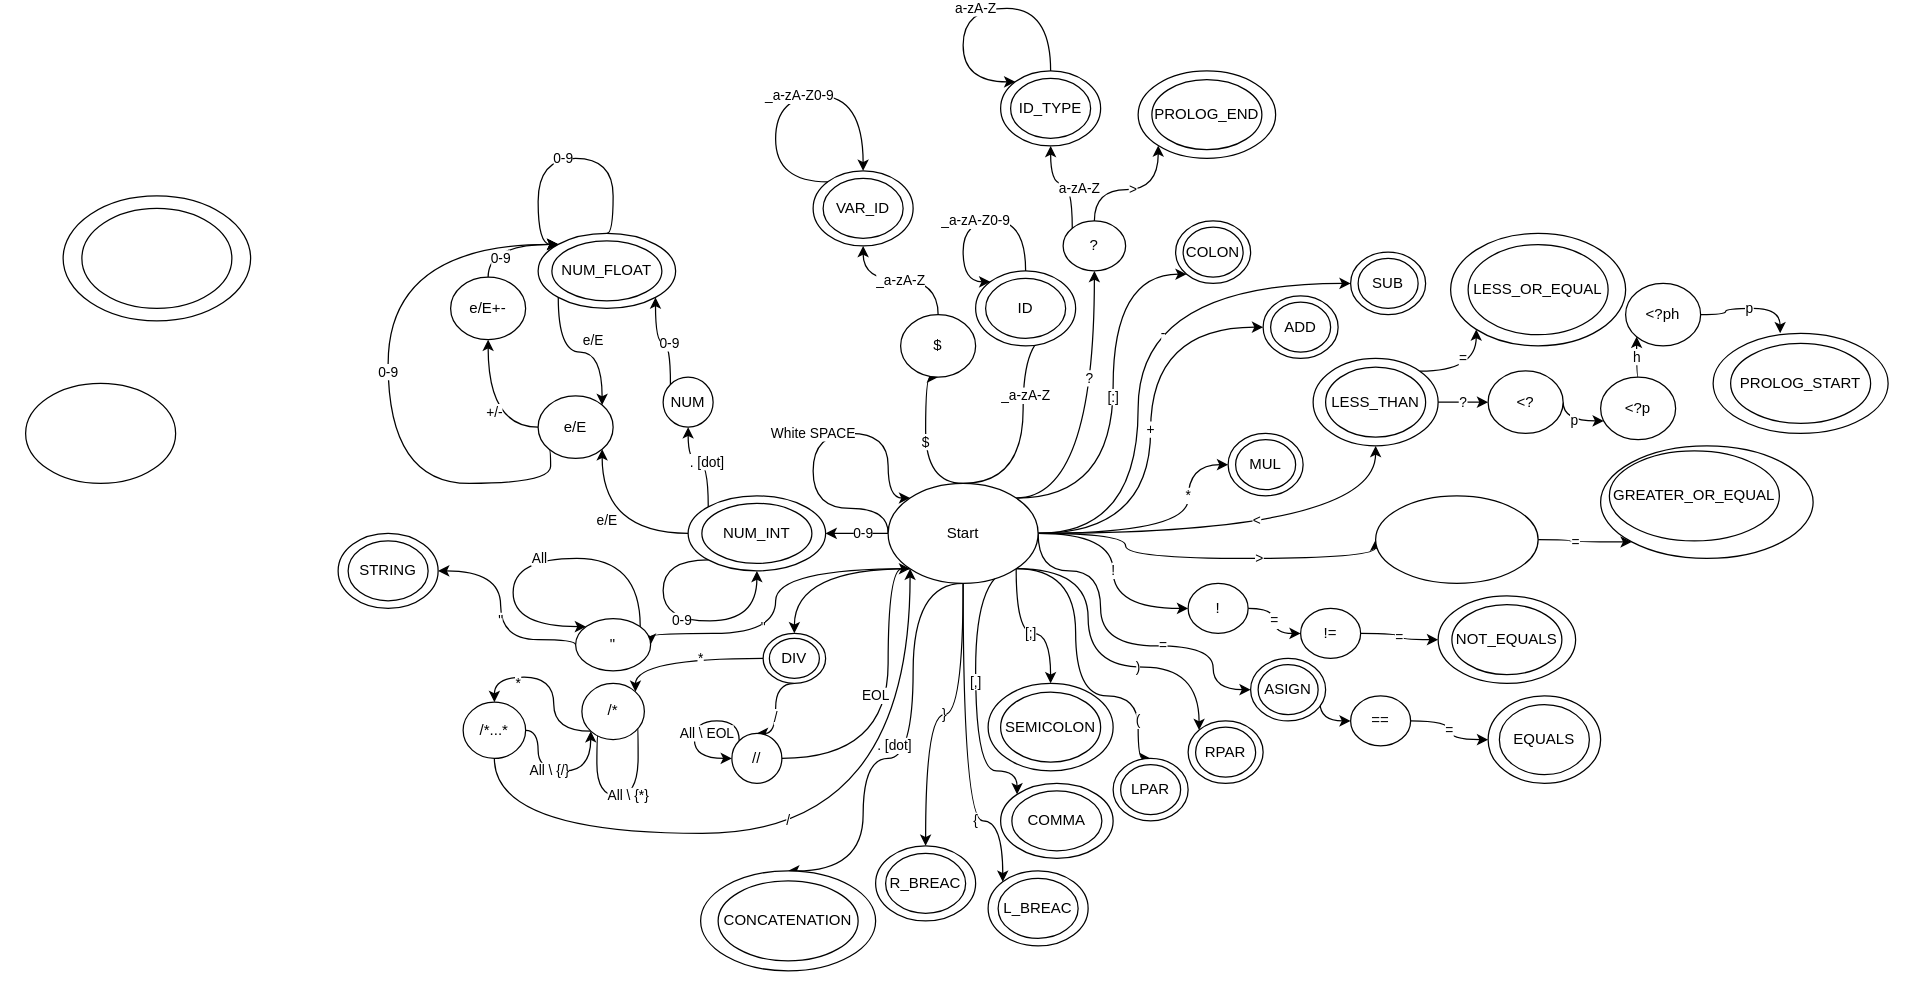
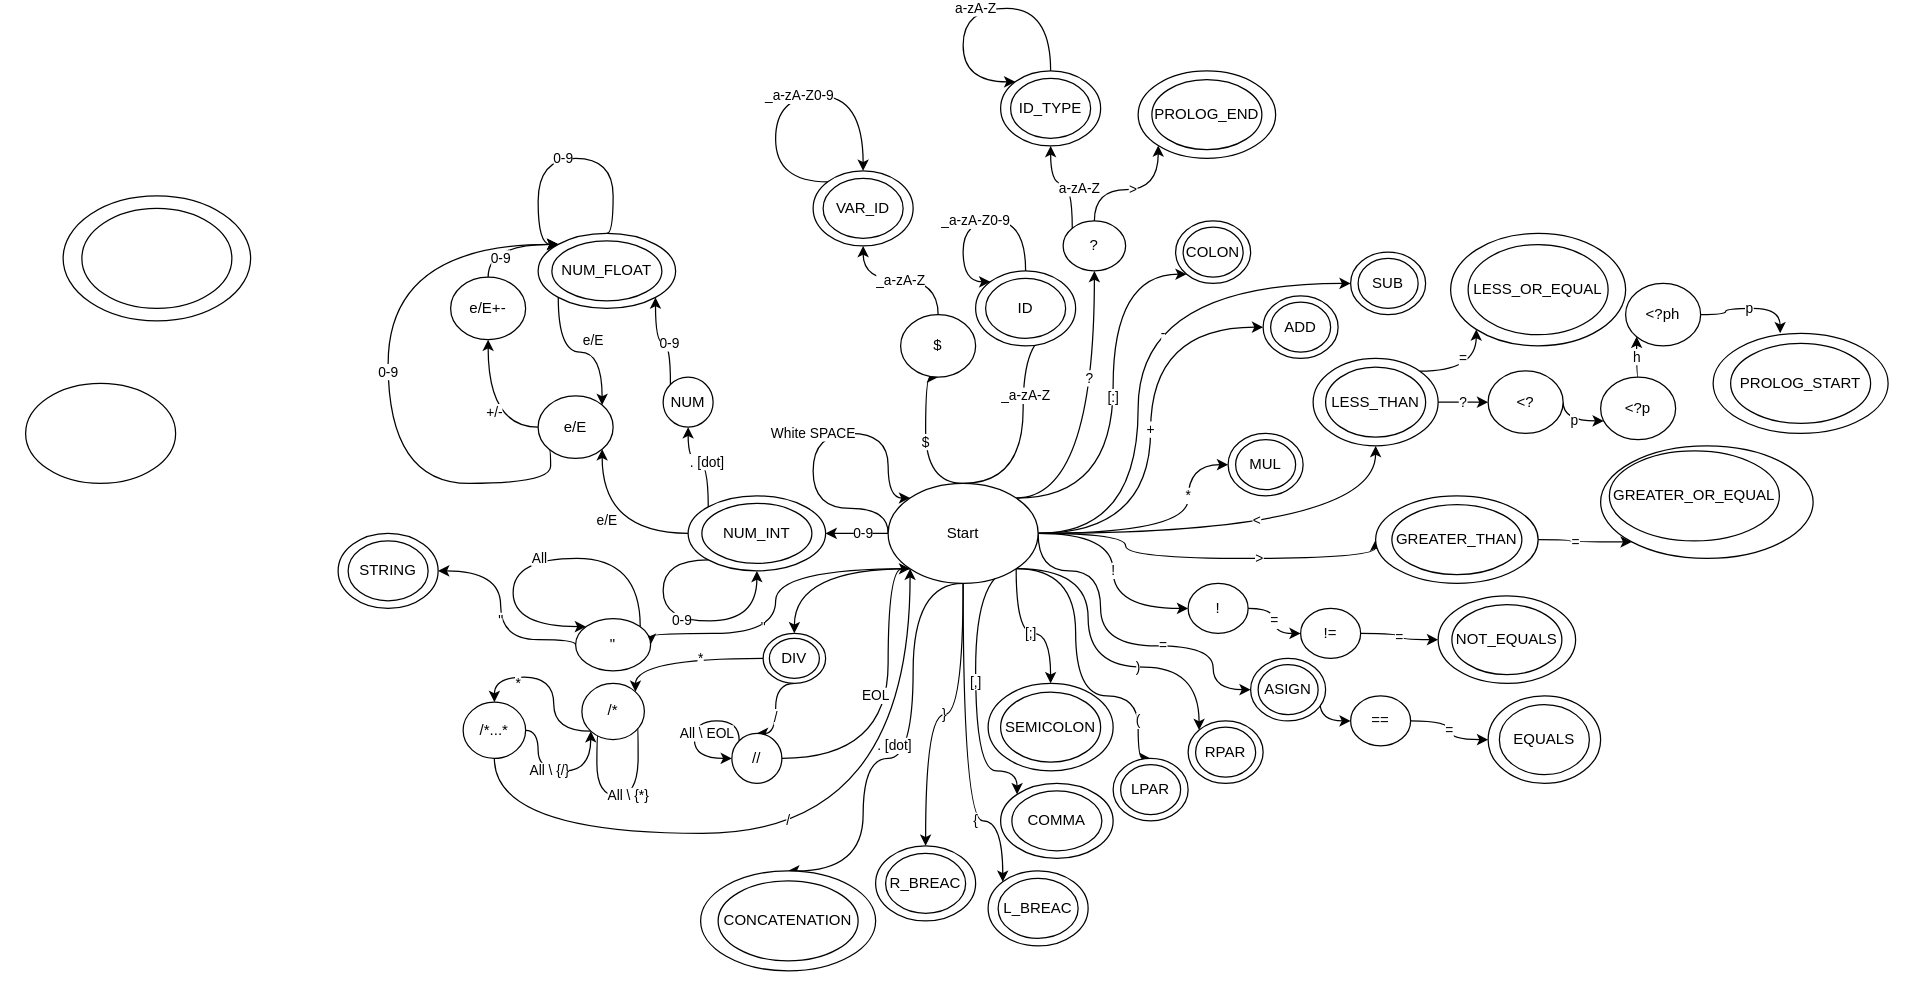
none -> (1457, 539)
